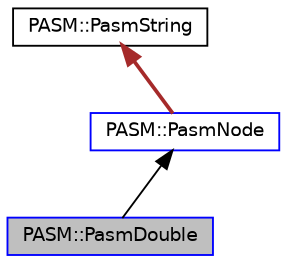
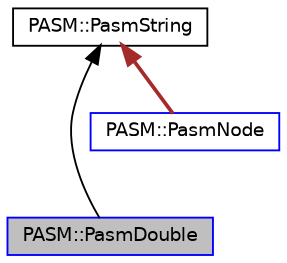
(142, 192) -> (72, 141)
